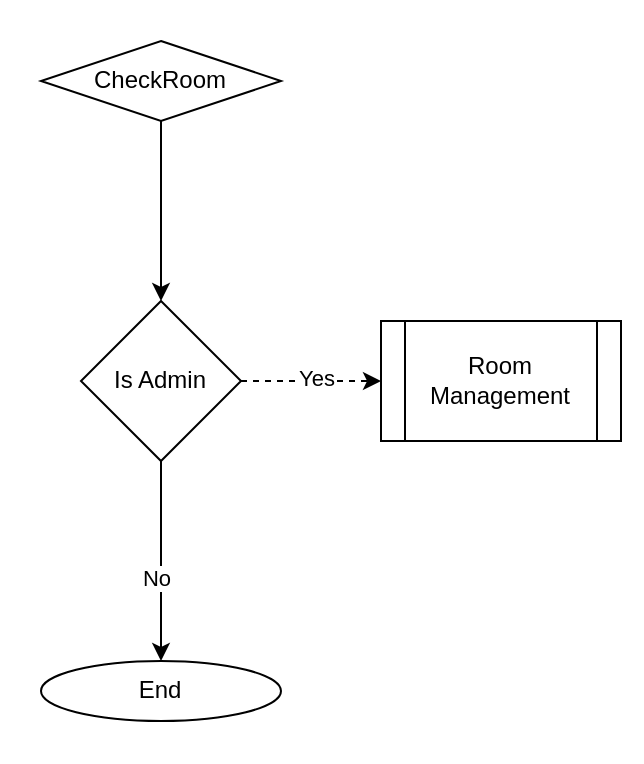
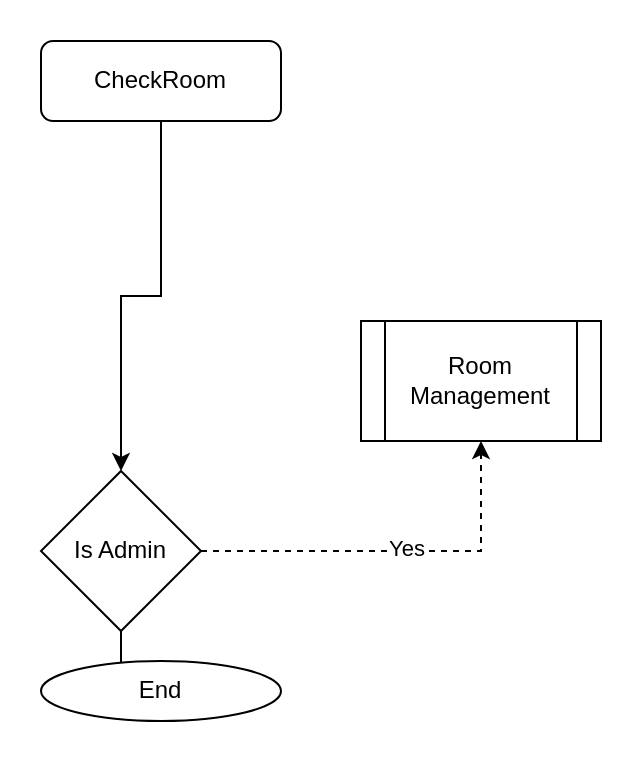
(161, 81) -> (161, 81)
(161, 381) -> (121, 551)
(501, 381) -> (481, 381)
